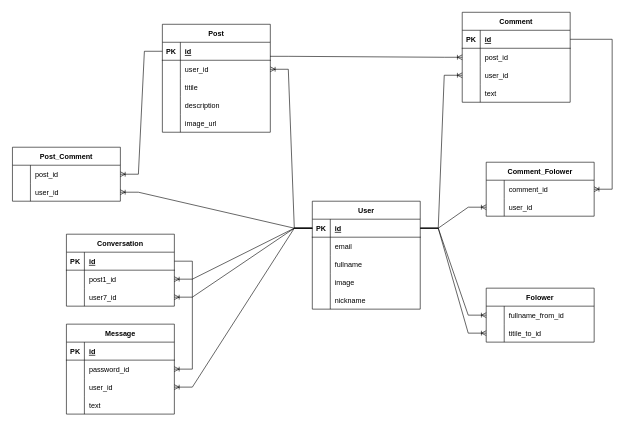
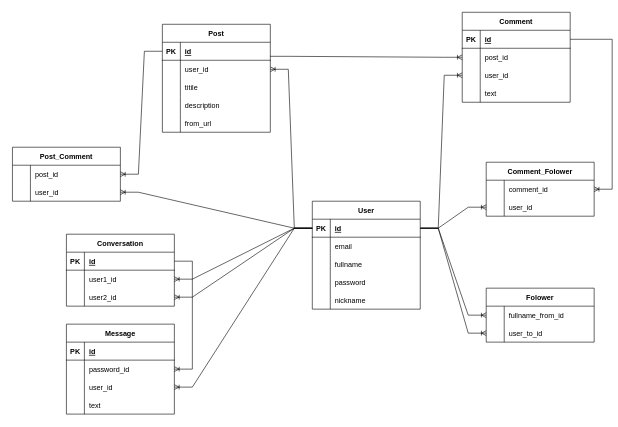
(201, 124) -> (200, 124)
(104, 280) -> (104, 280)
(344, 283) -> (351, 283)
(104, 298) -> (104, 298)
(529, 334) -> (528, 334)
